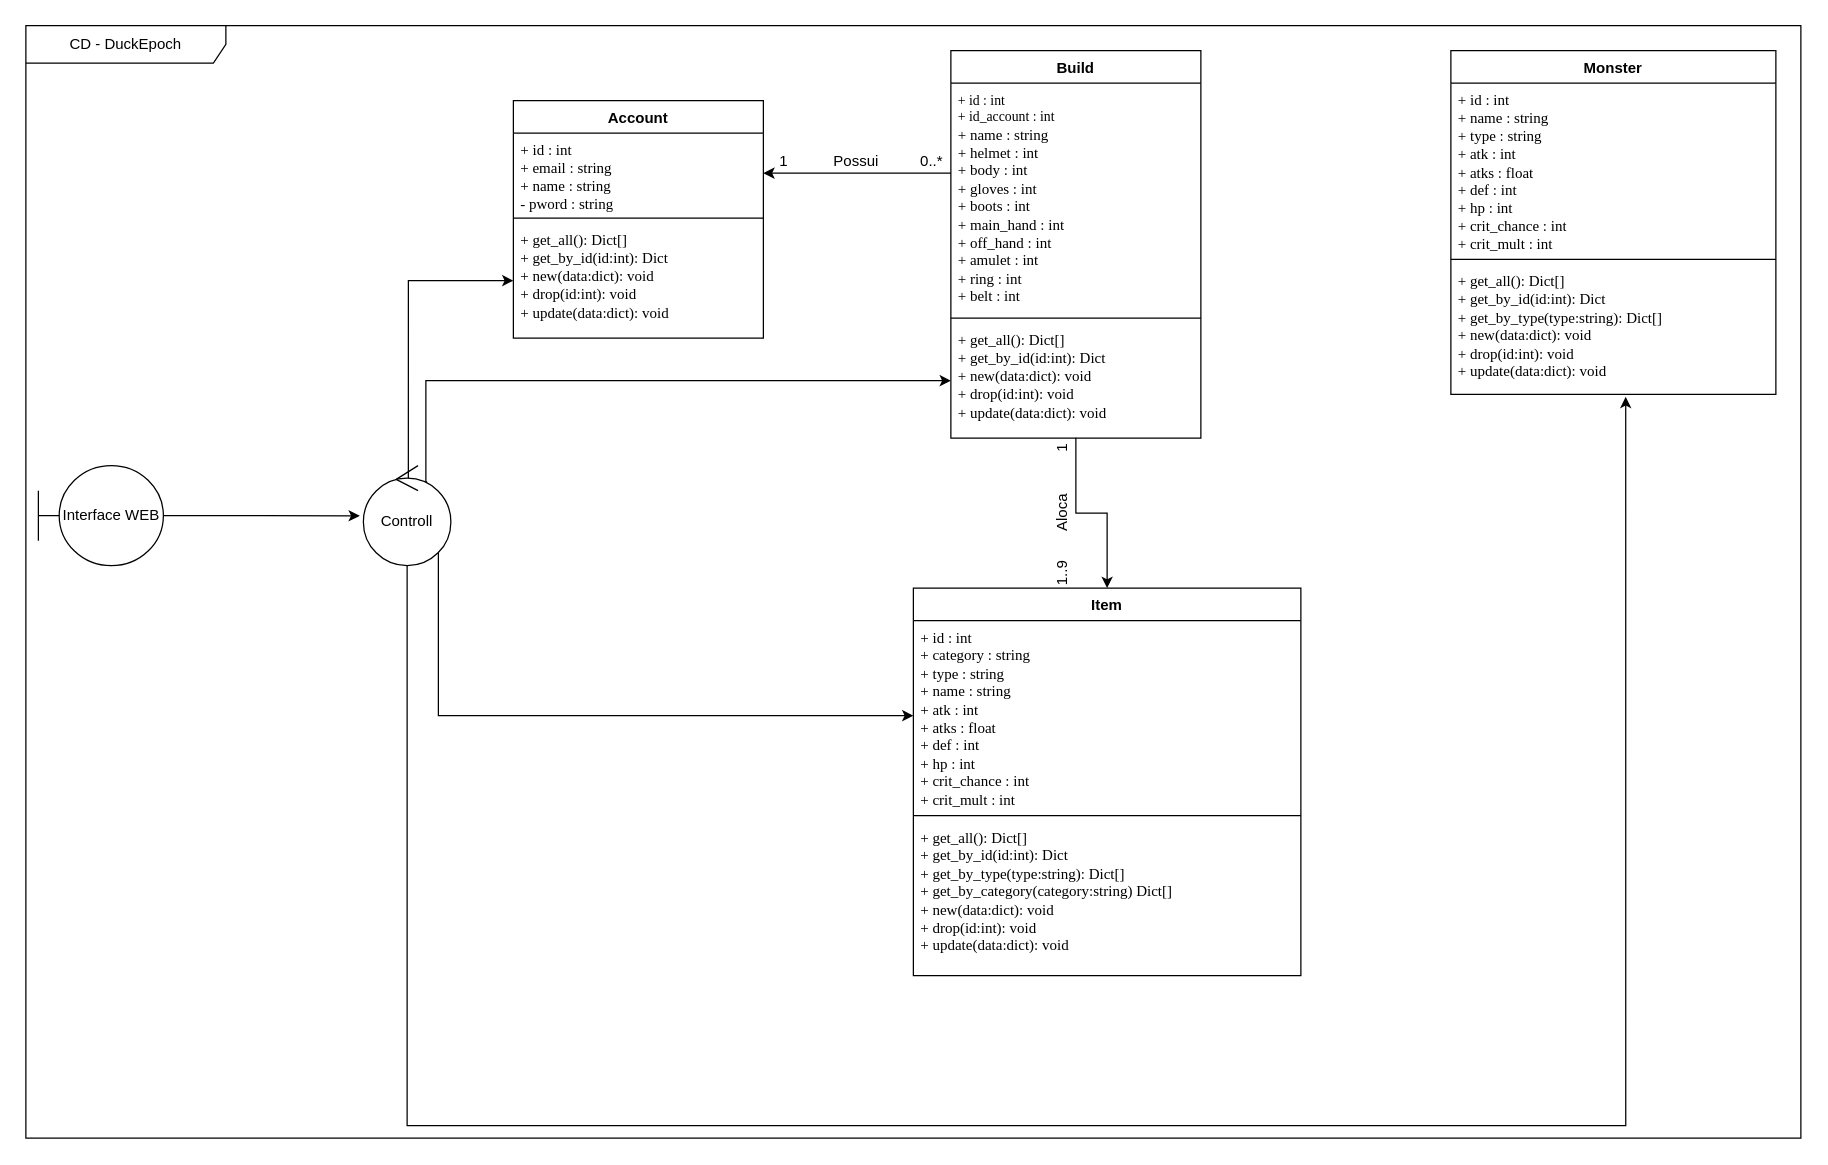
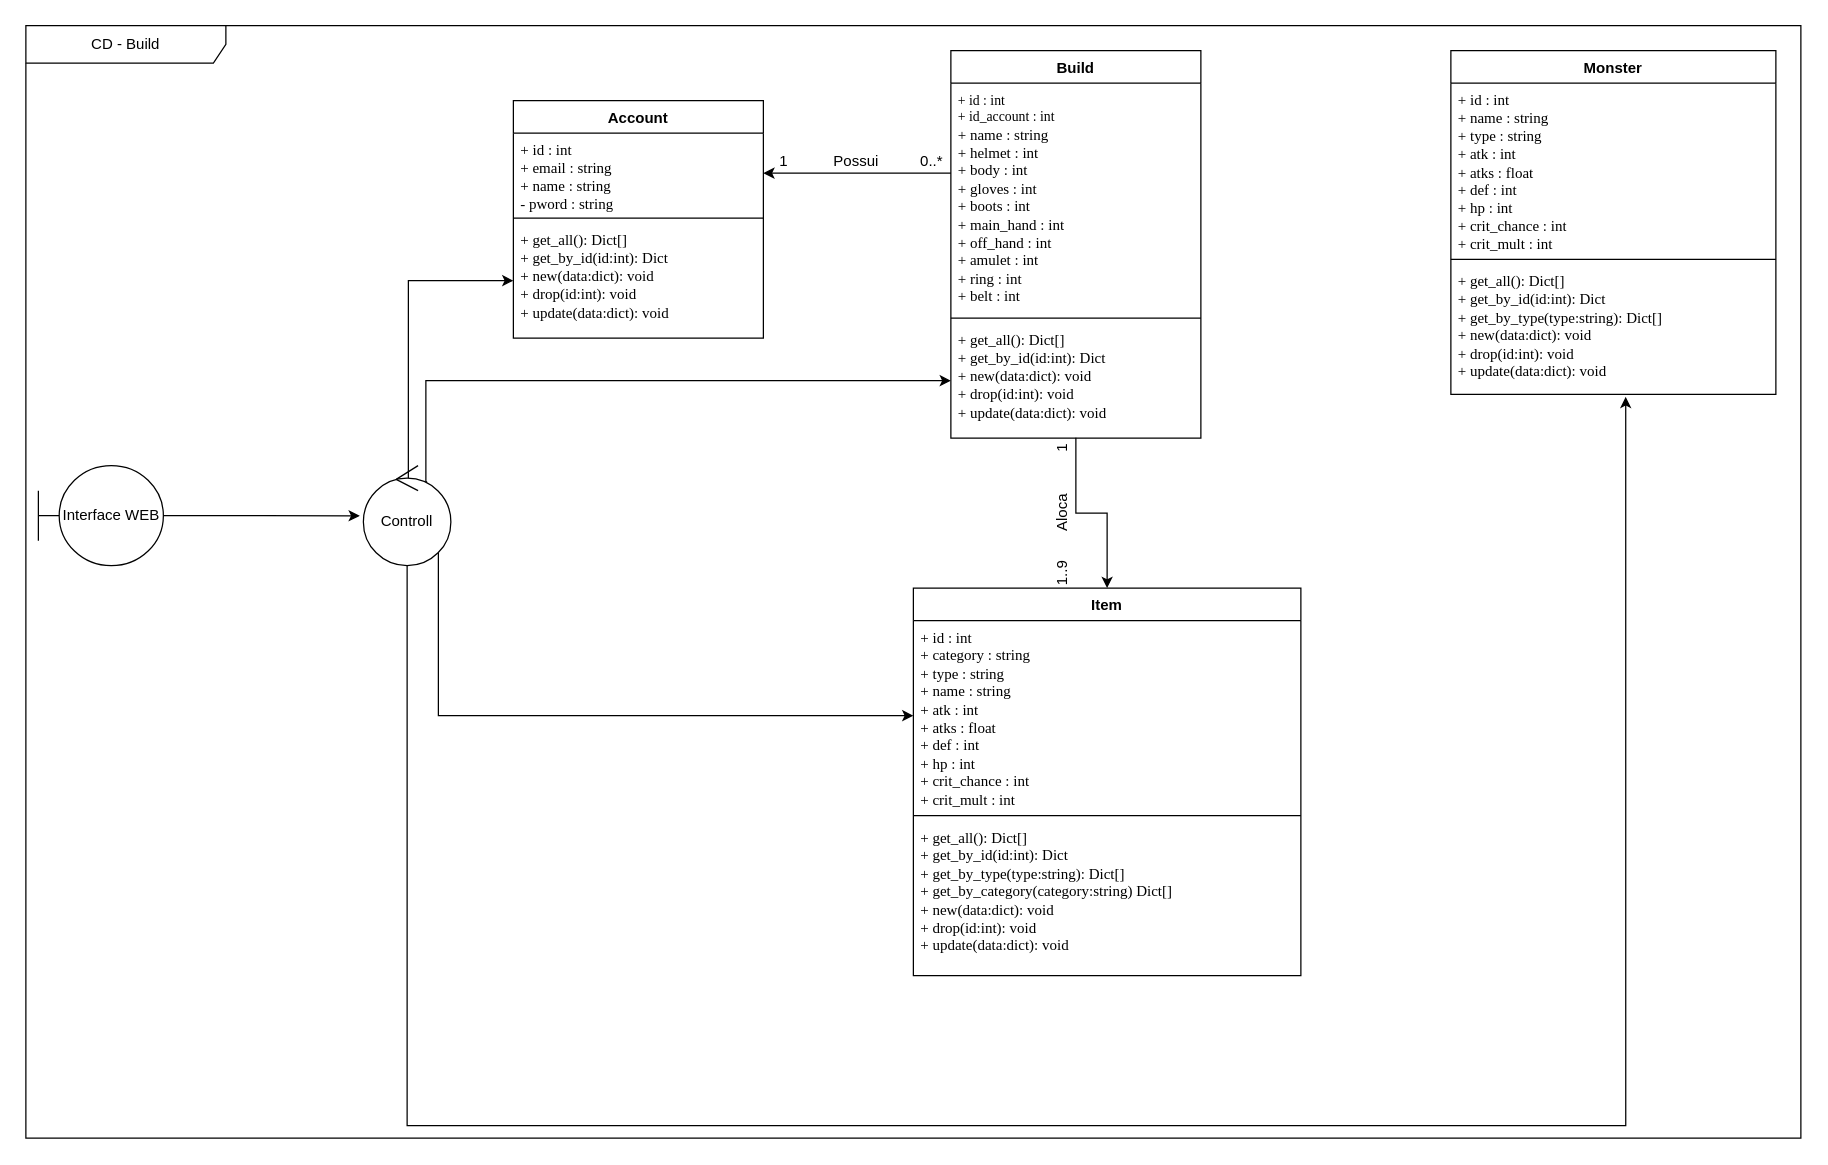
(126, 44) -> (126, 44)
